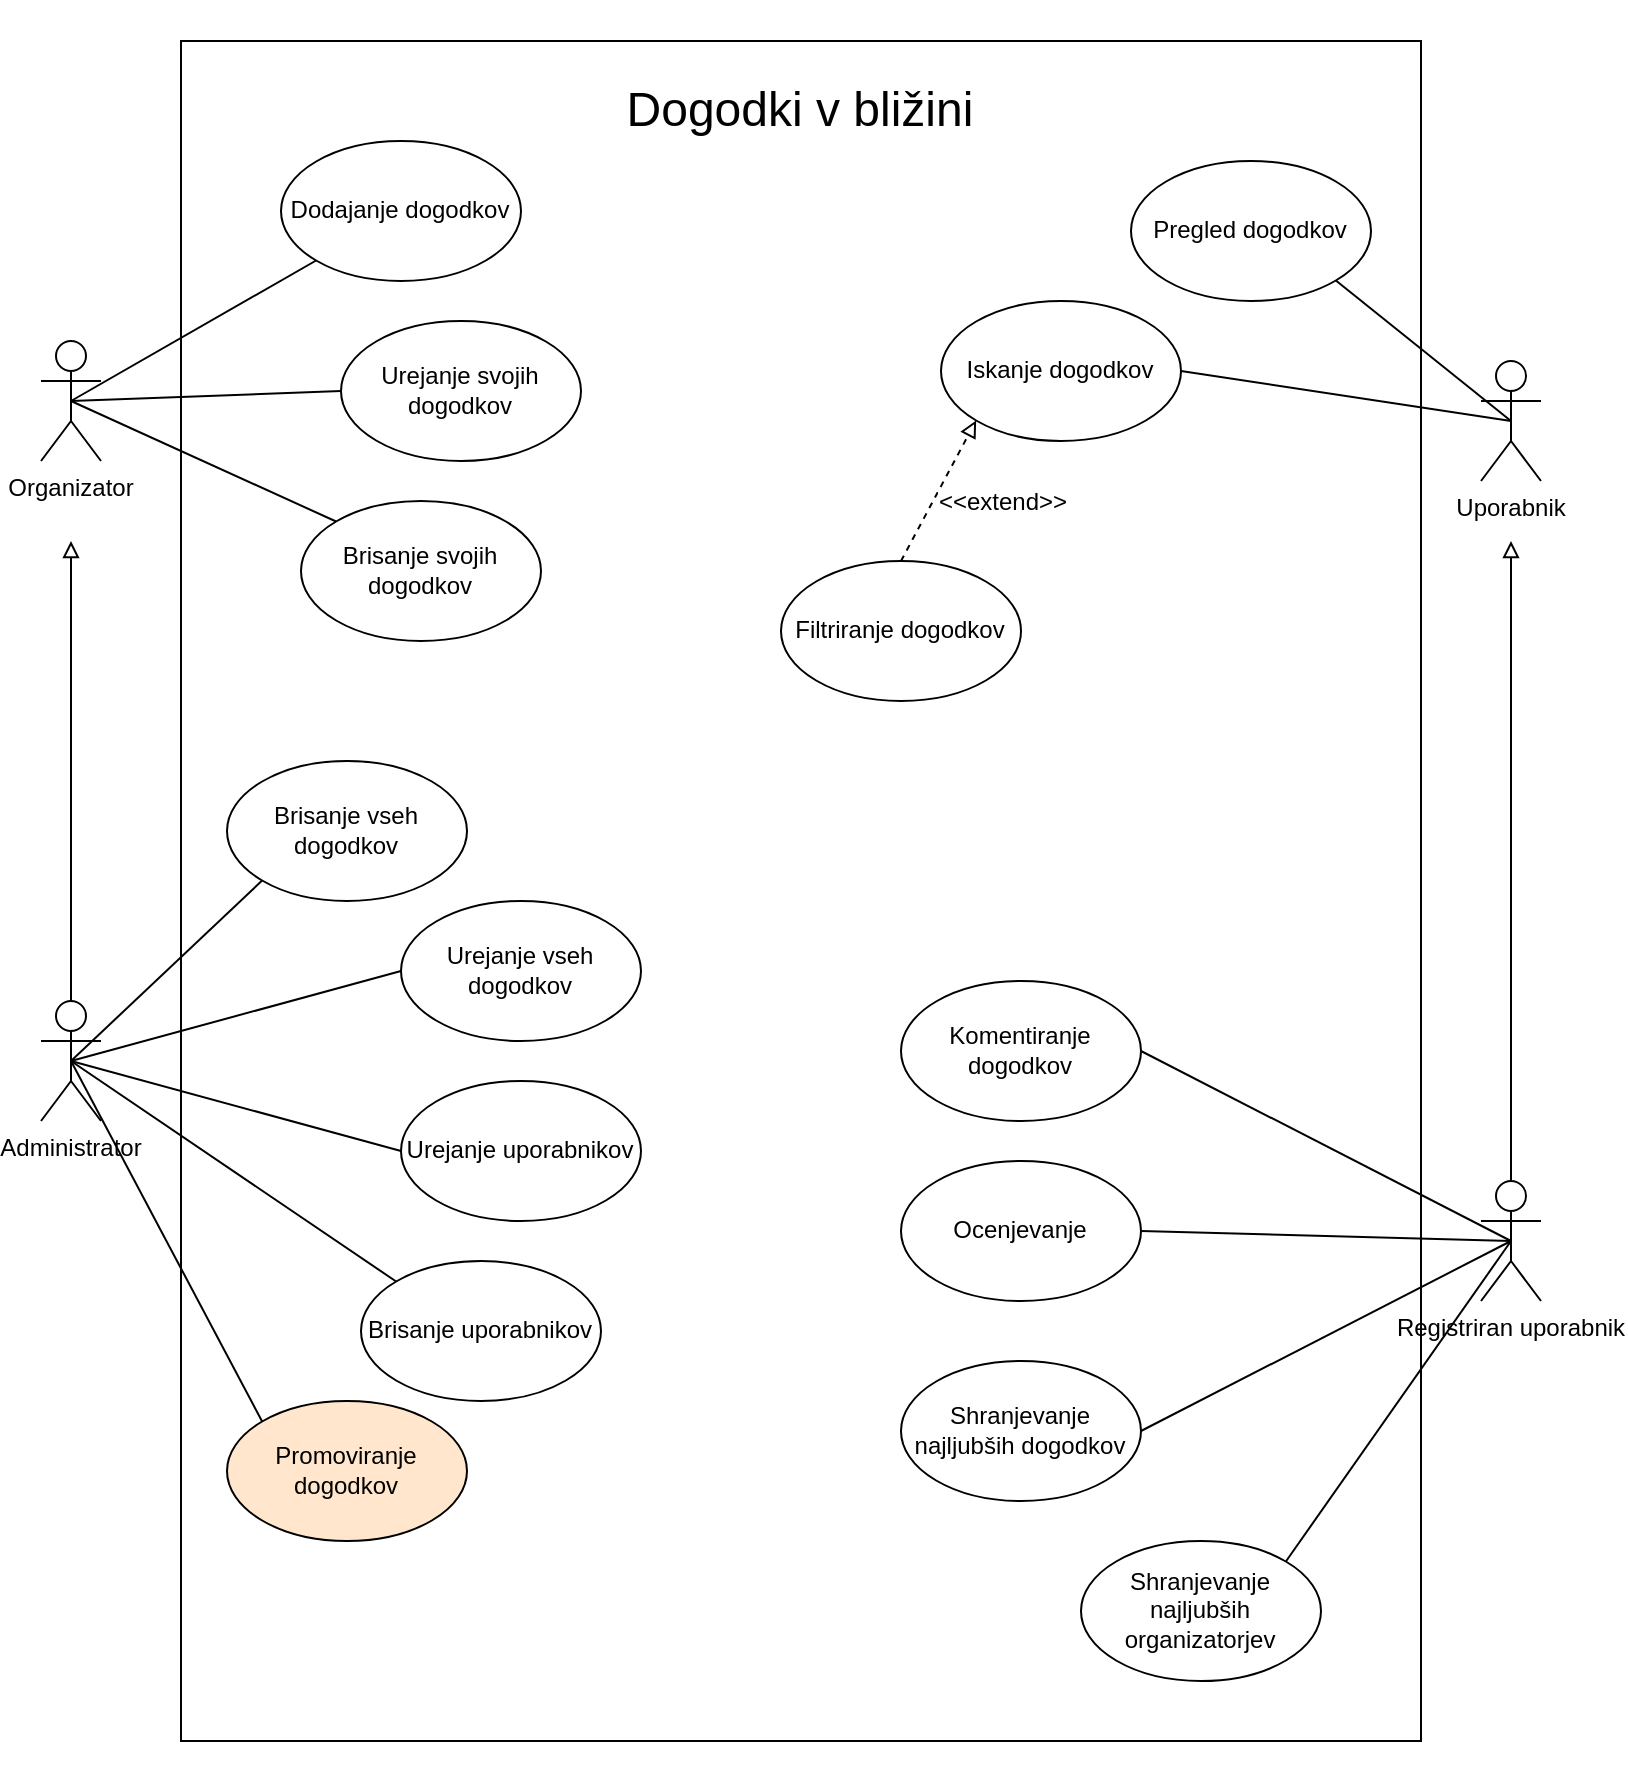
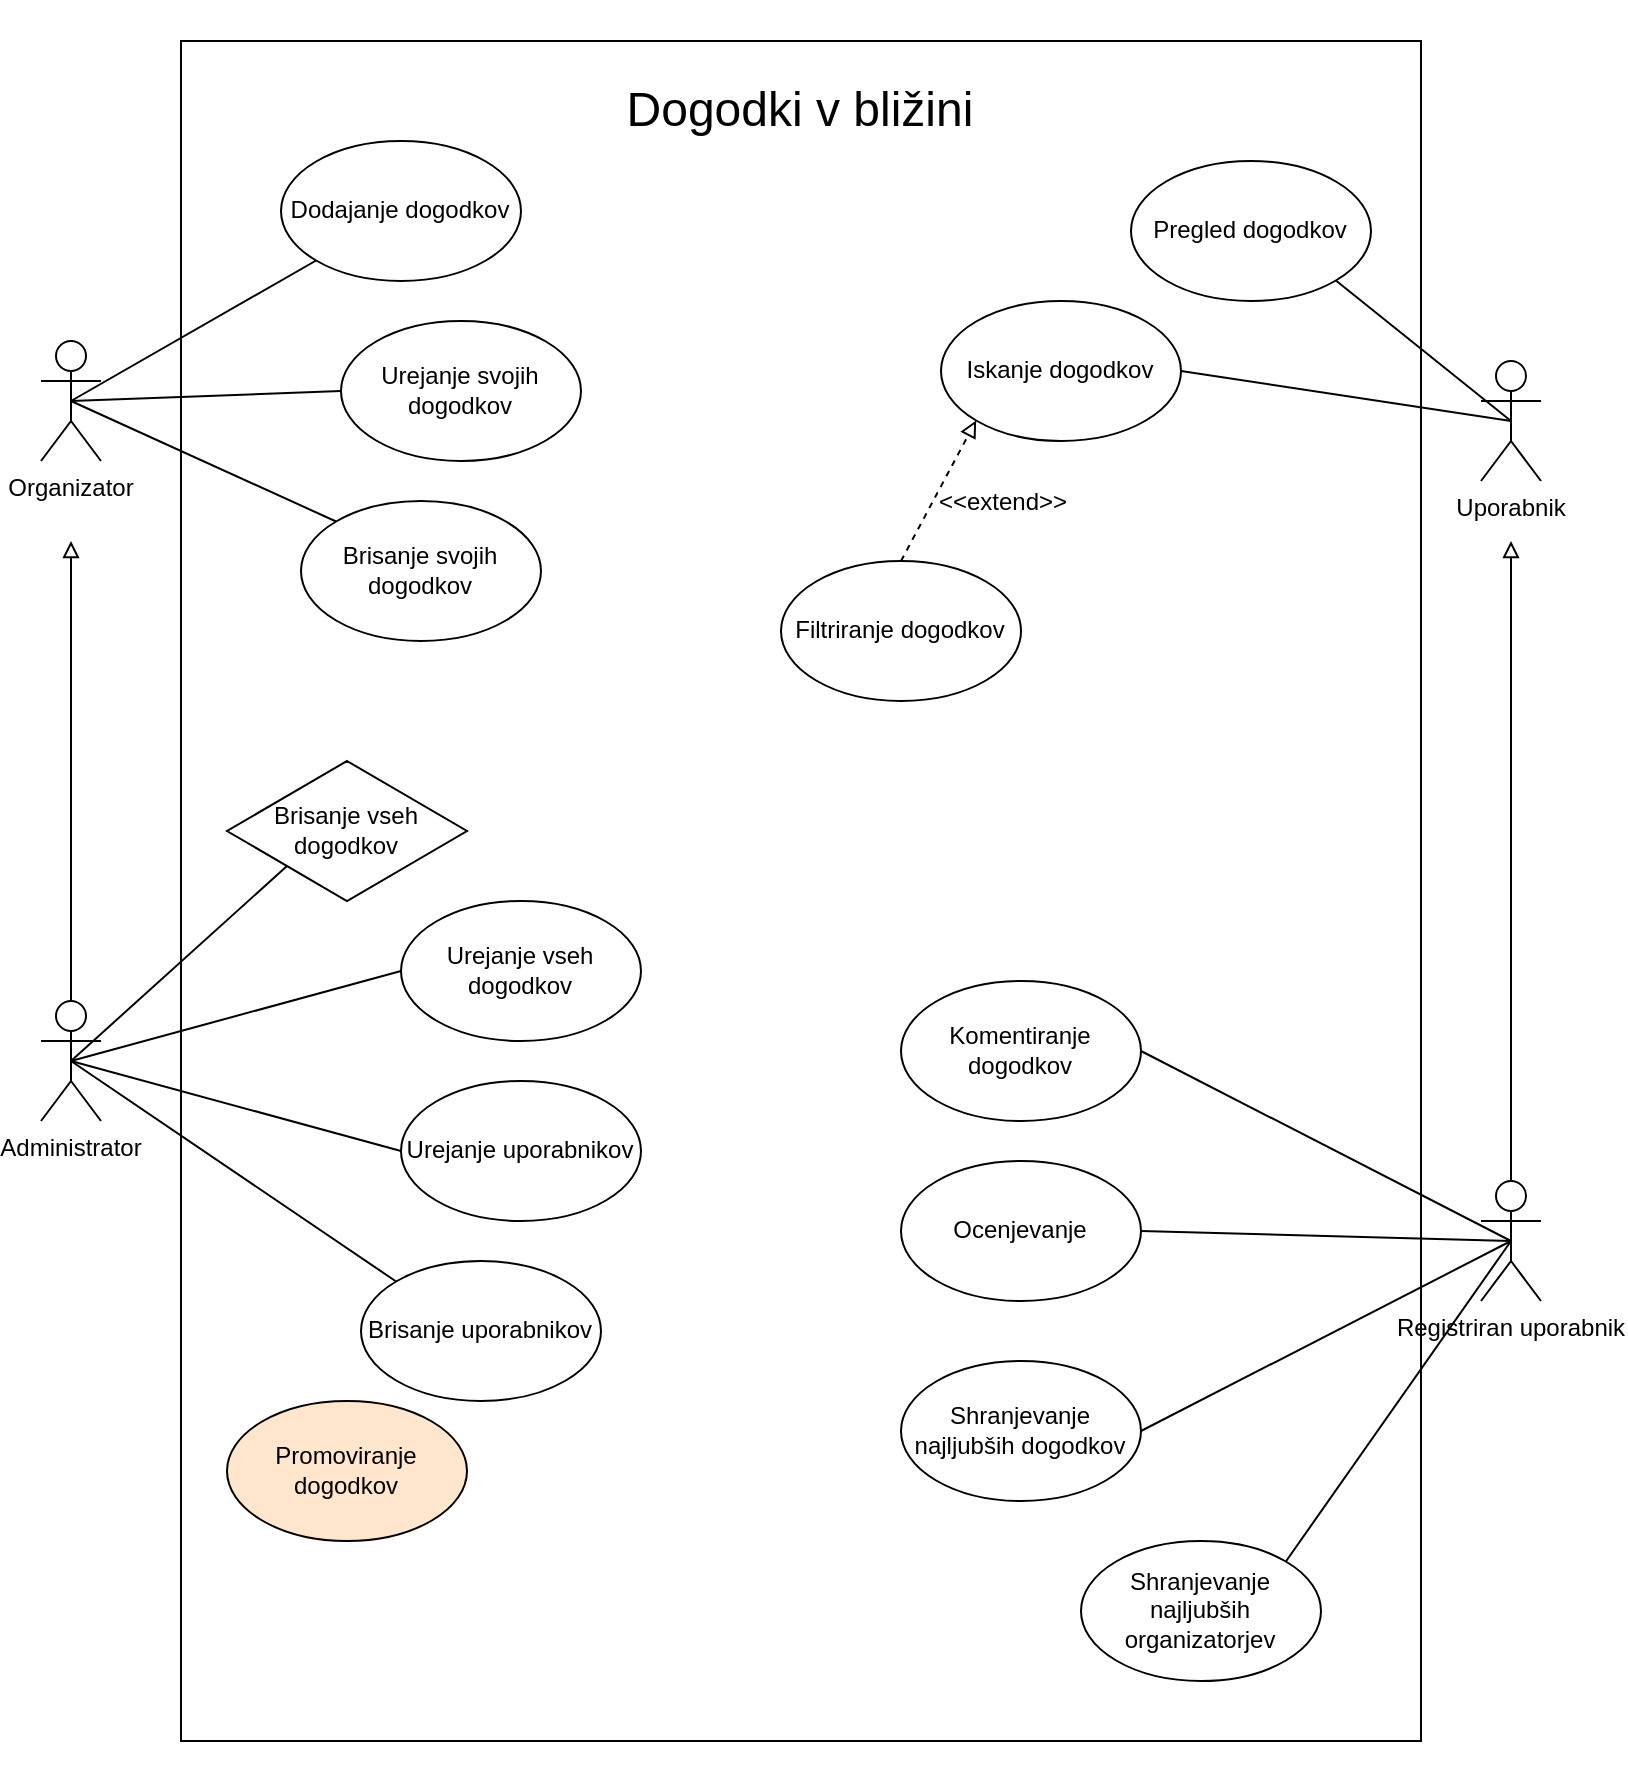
(347, 831) -> (347, 831)
(170, 1248) -> none
